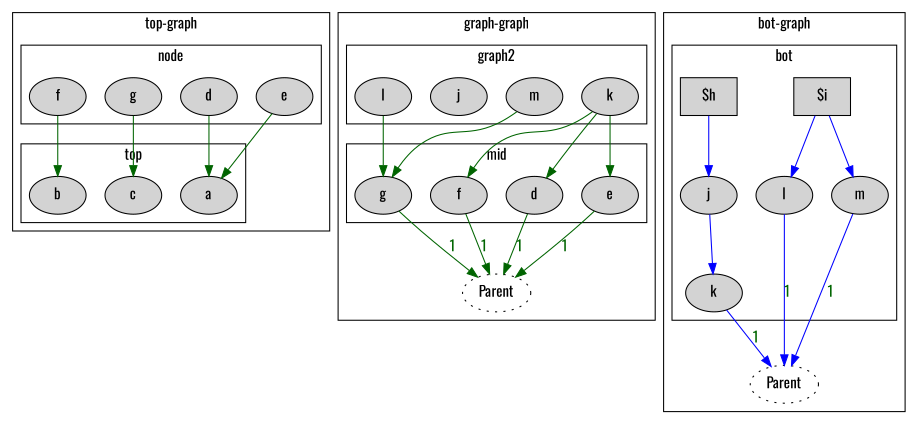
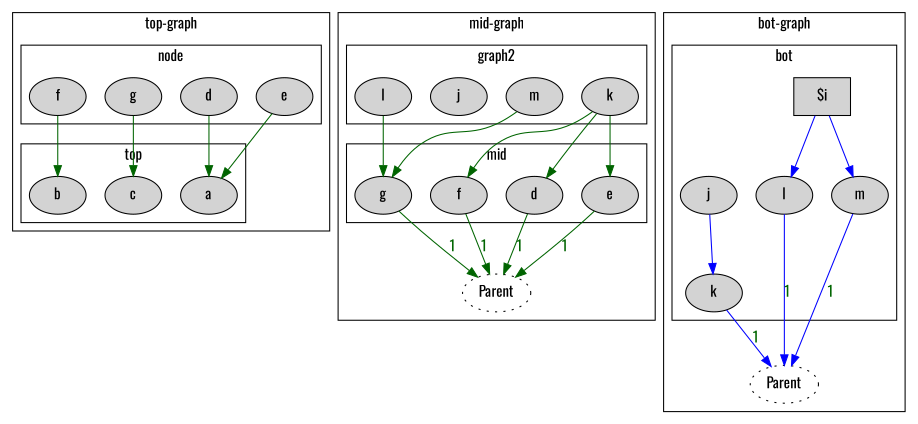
(497, 25) -> (497, 25)
(709, 97) -> none
